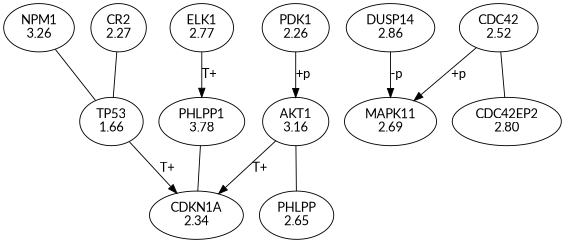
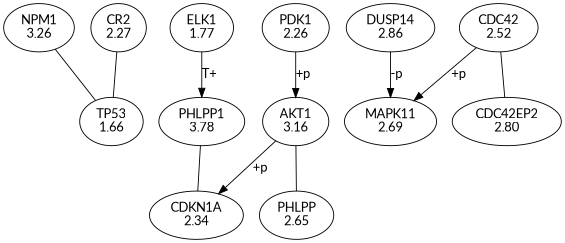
(202, 28) -> (202, 28)
(150, 164) -> none
(260, 168) -> (260, 168)
